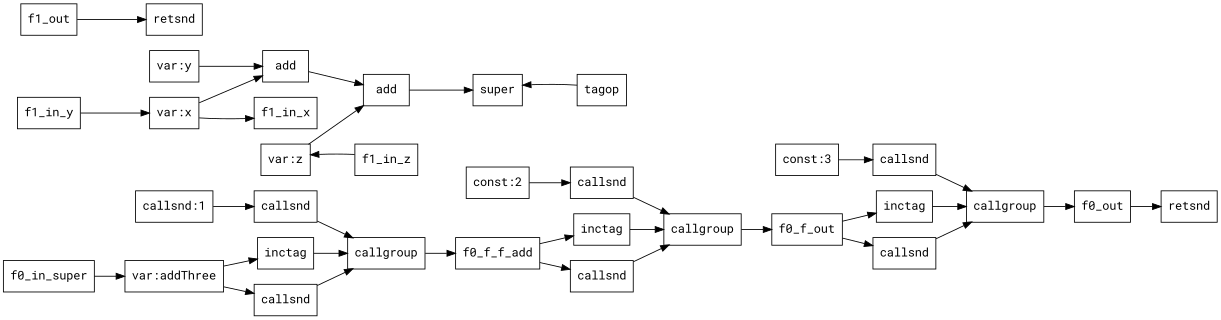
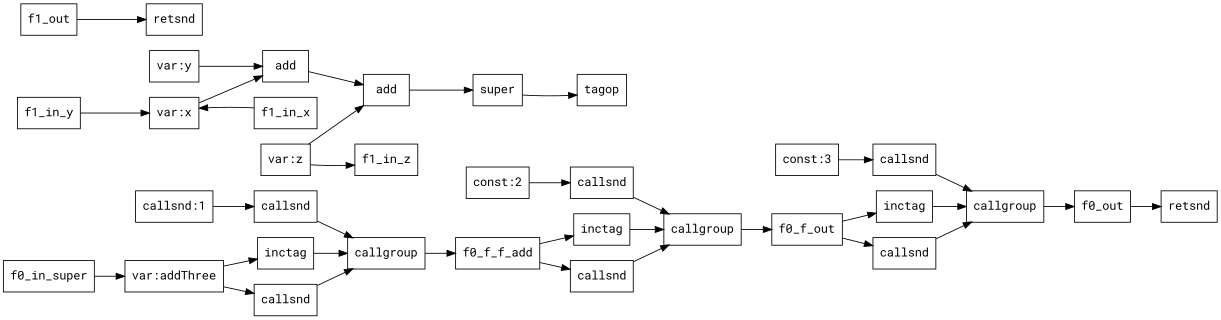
(554, 84) -> (545, 96)
(222, 119) -> (231, 107)
(337, 154) -> (328, 165)
